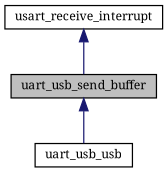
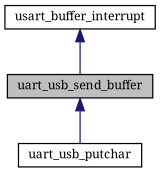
(84, 17) -> (80, 17)
(84, 155) -> (80, 155)
